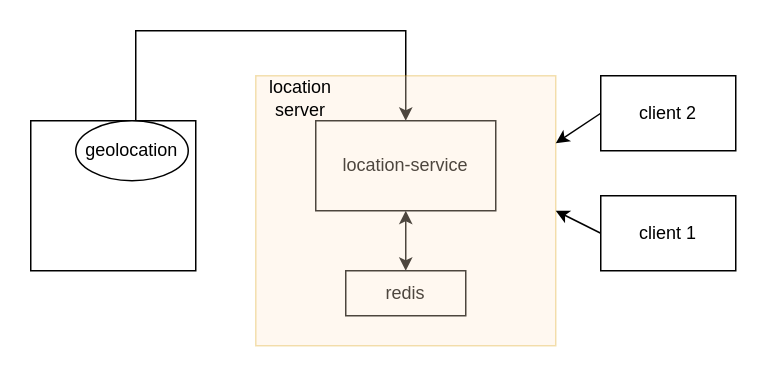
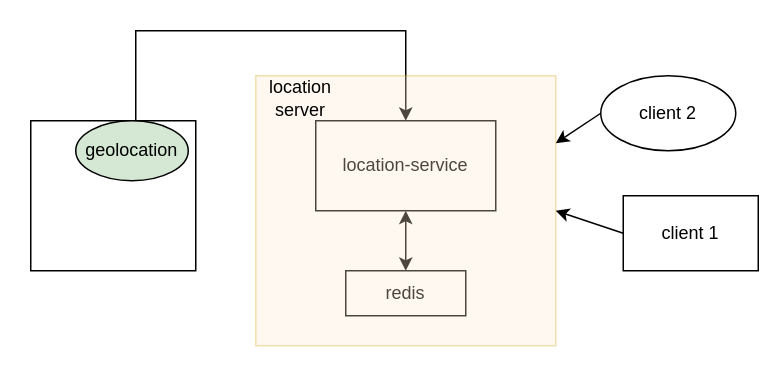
(668, 113) -> (668, 113)
(132, 151) -> (132, 151)
(668, 233) -> (691, 233)
